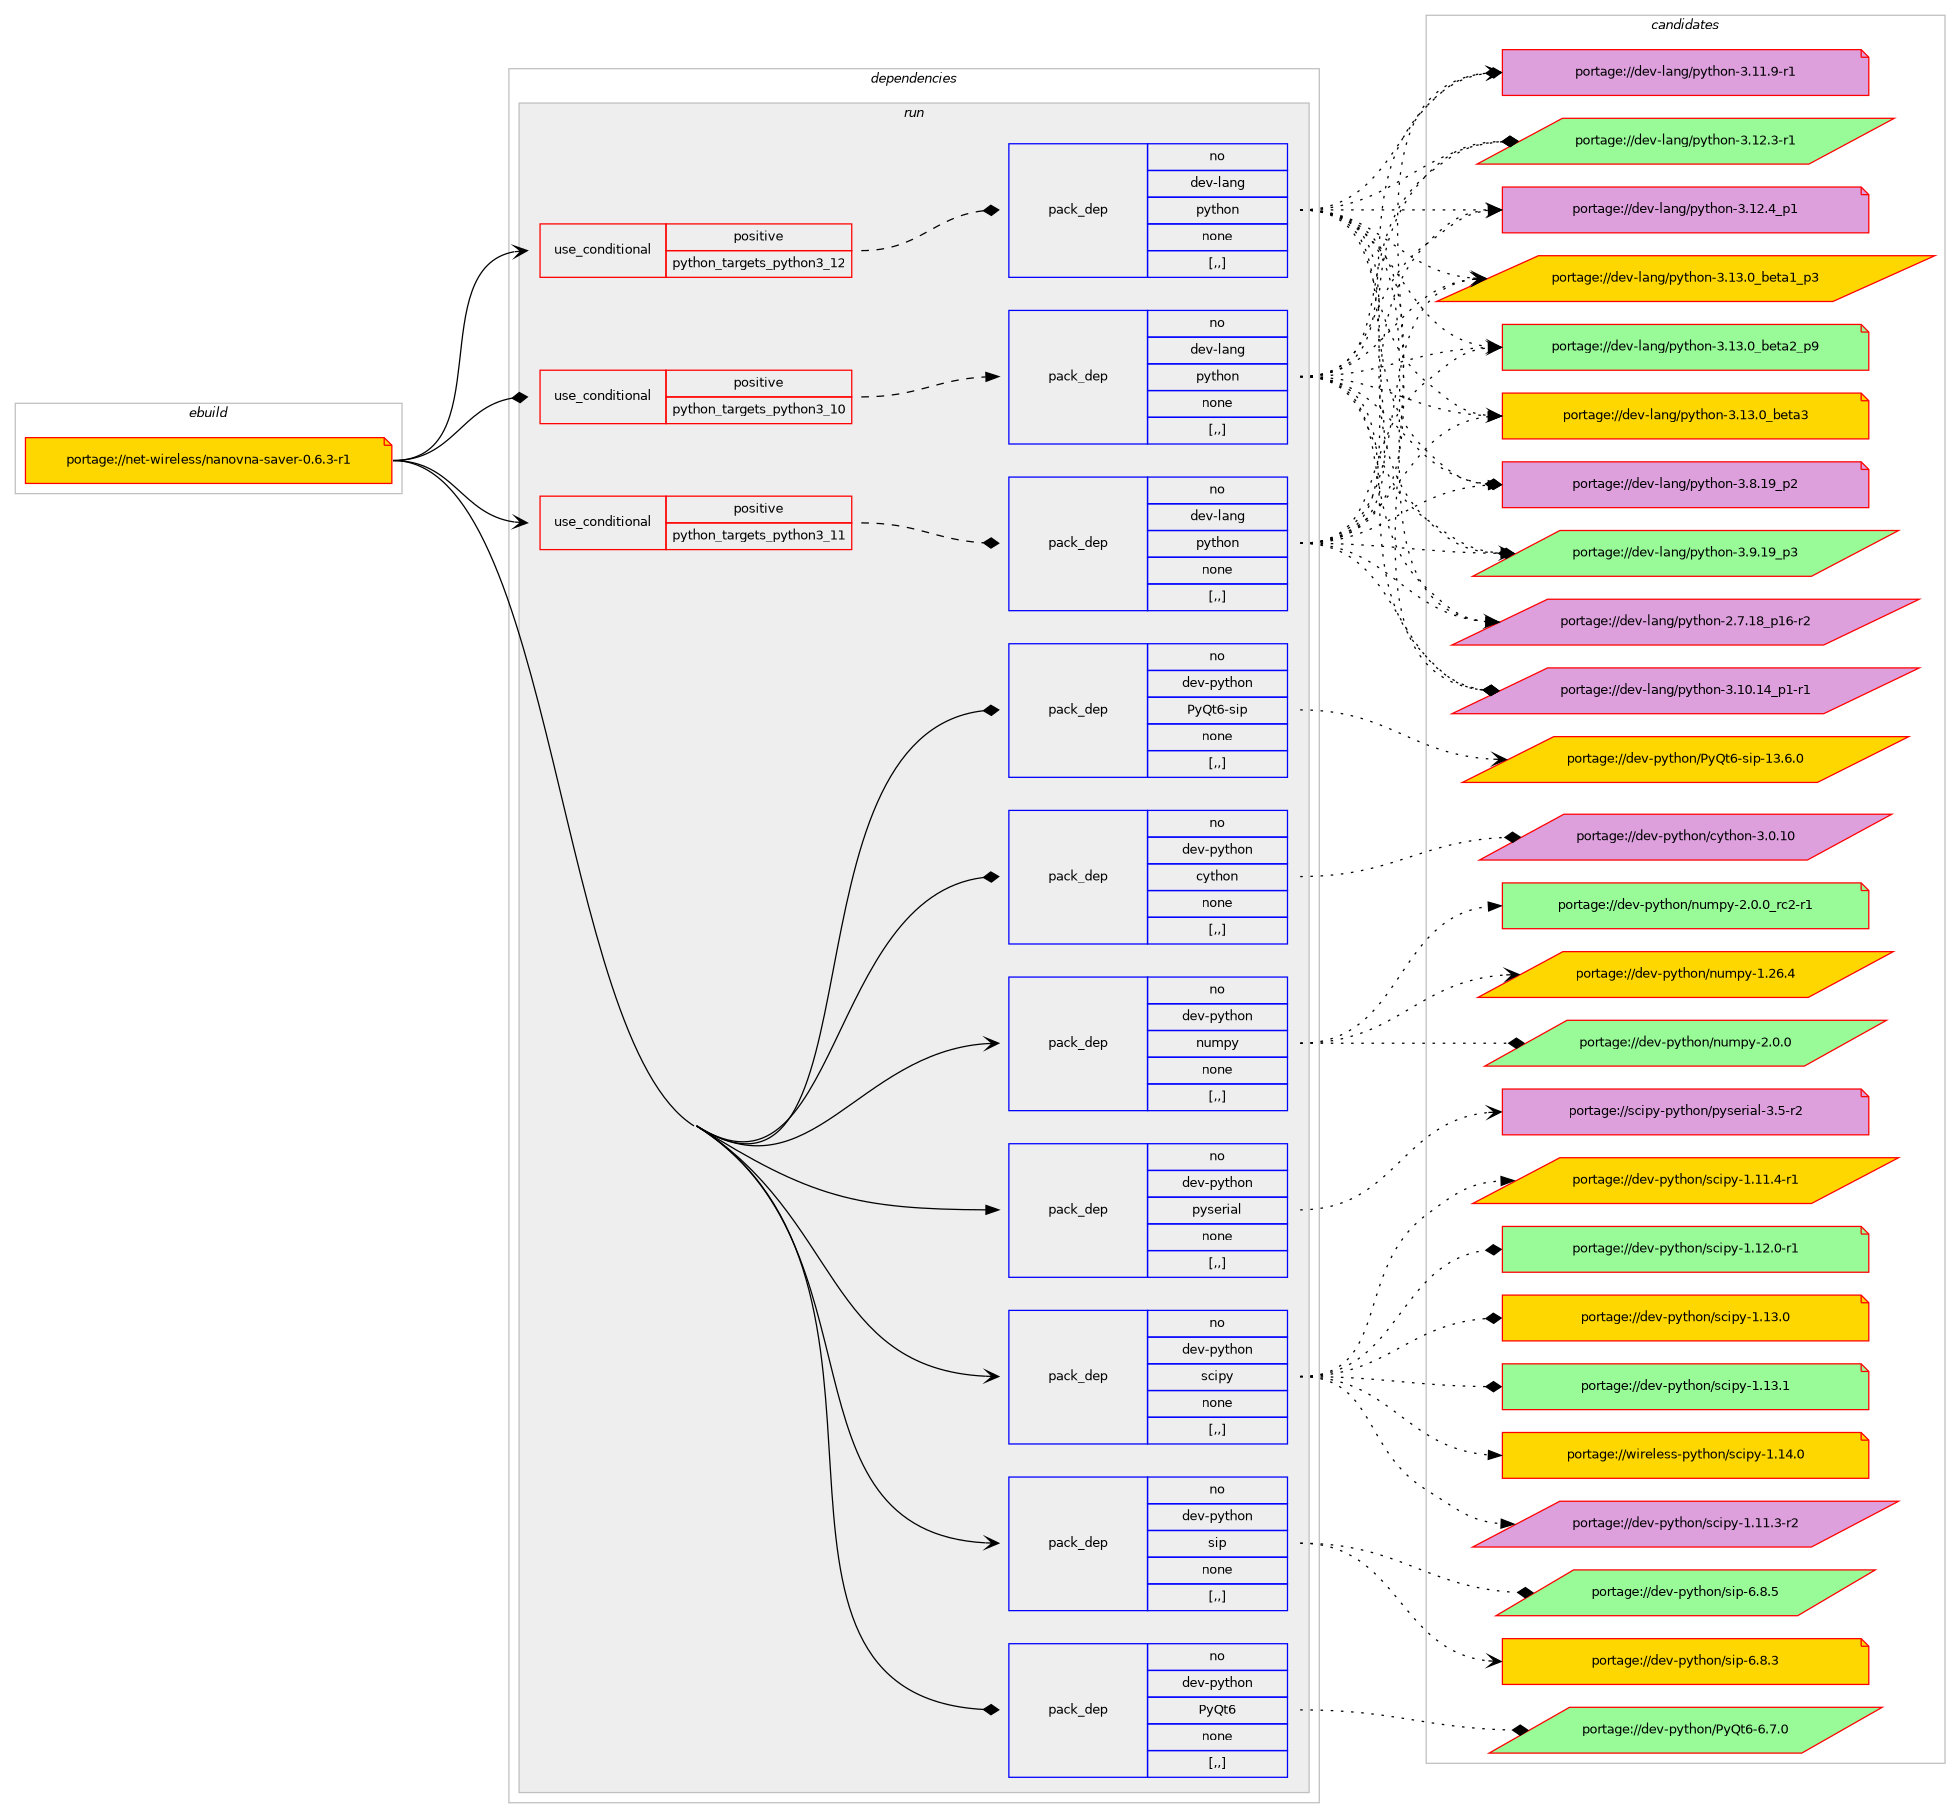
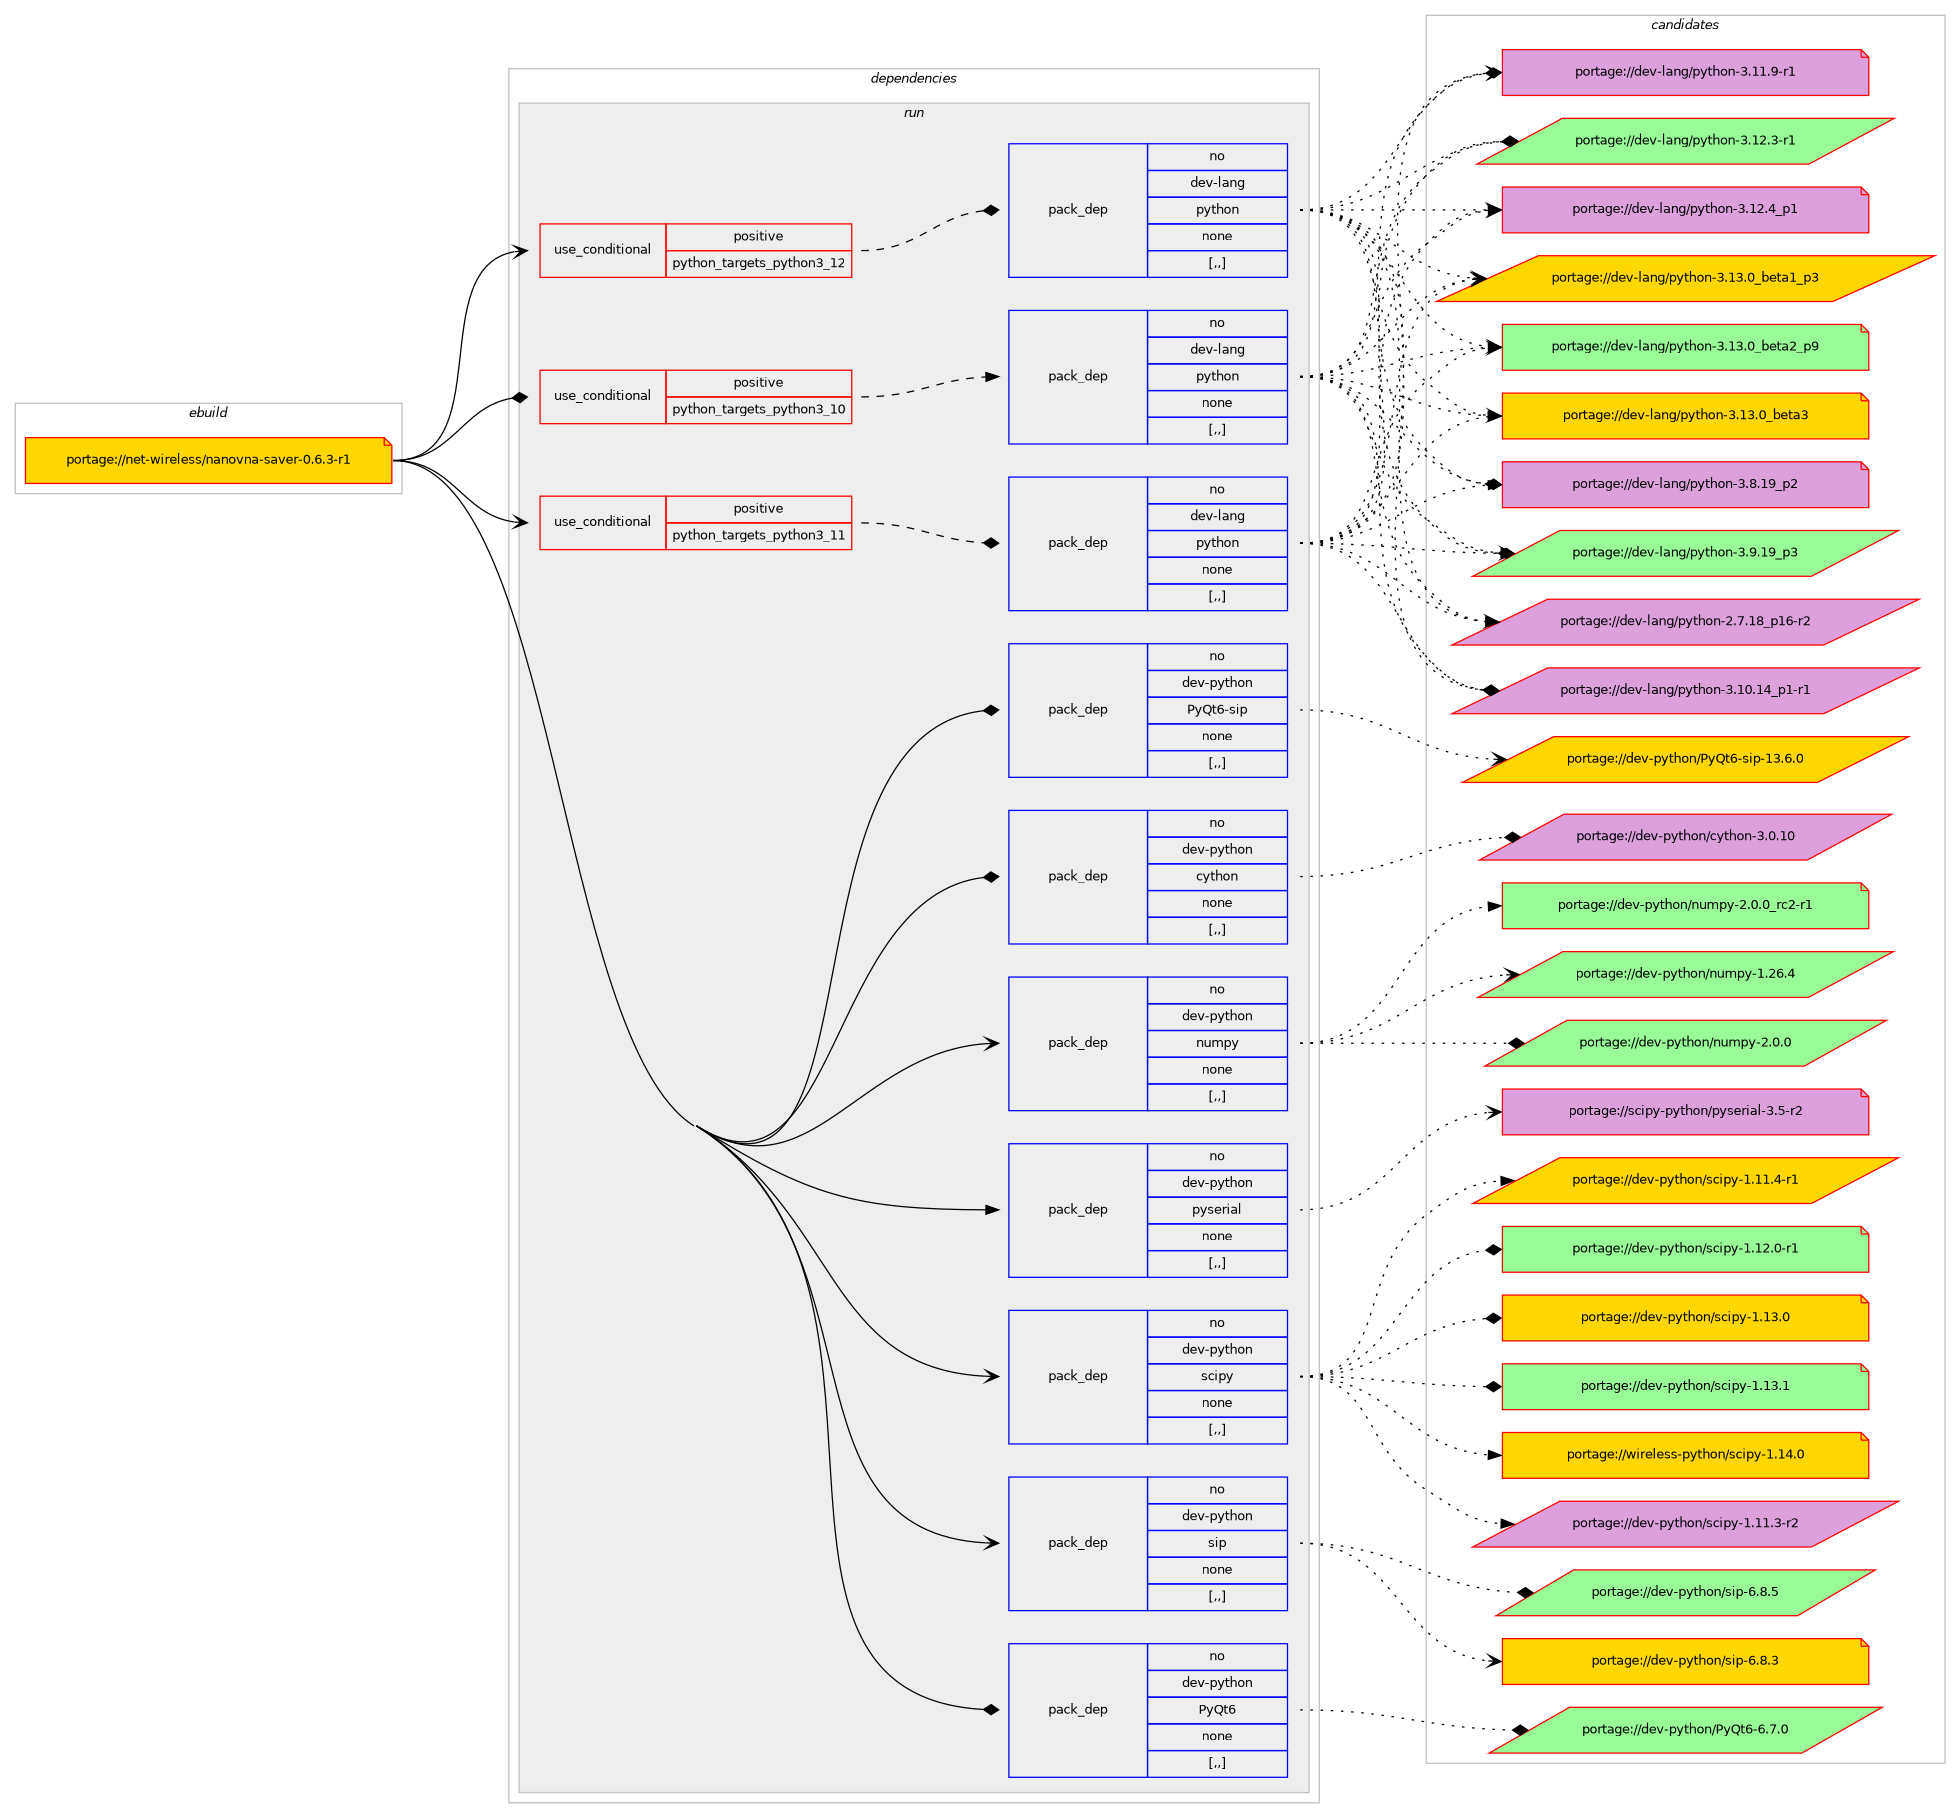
(1686, 975) -> (1686, 975)
